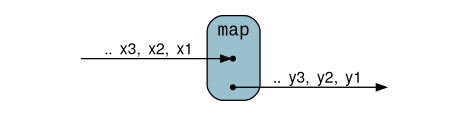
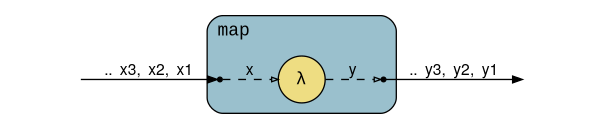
none -> (302, 79)
